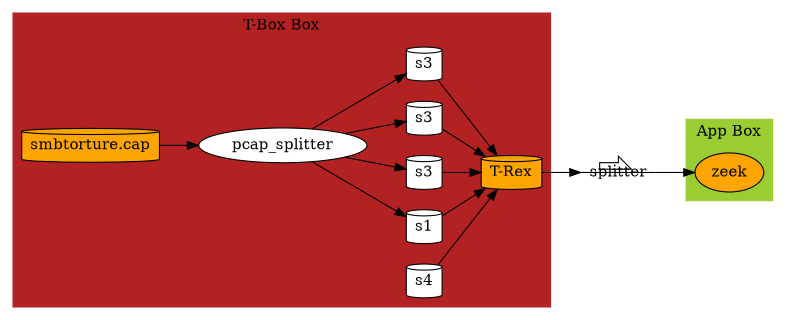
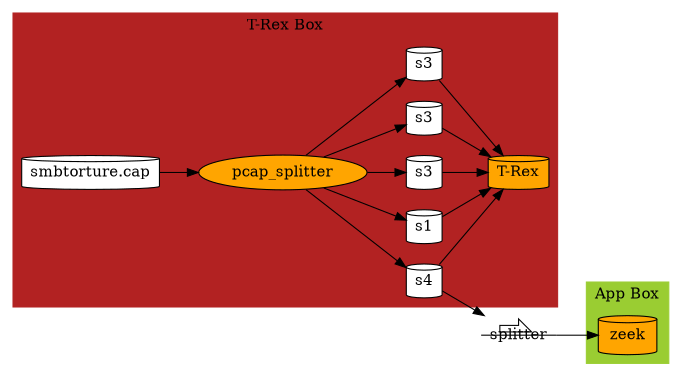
(282, 25) -> (285, 25)
(91, 145) -> (91, 172)
(283, 145) -> (283, 172)
(557, 172) -> (458, 300)
(729, 172) -> (628, 335)
none -> (352, 225)
